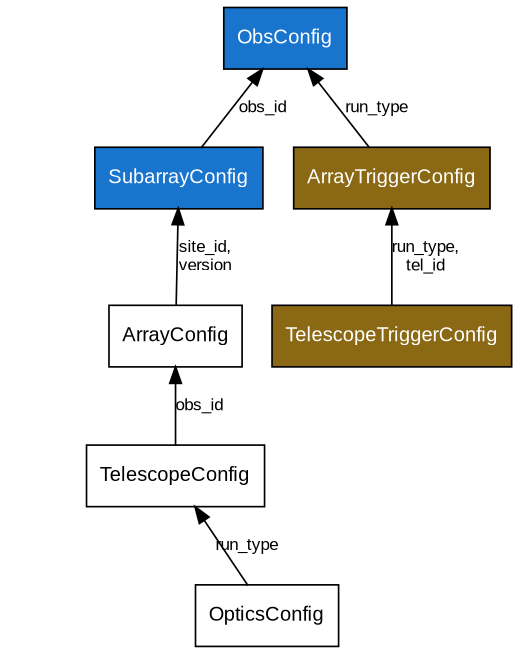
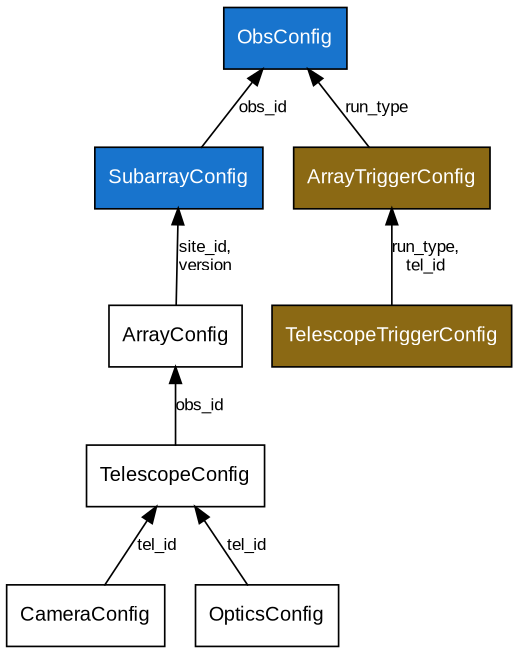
(247, 546) -> (247, 546)
none -> (86, 616)
